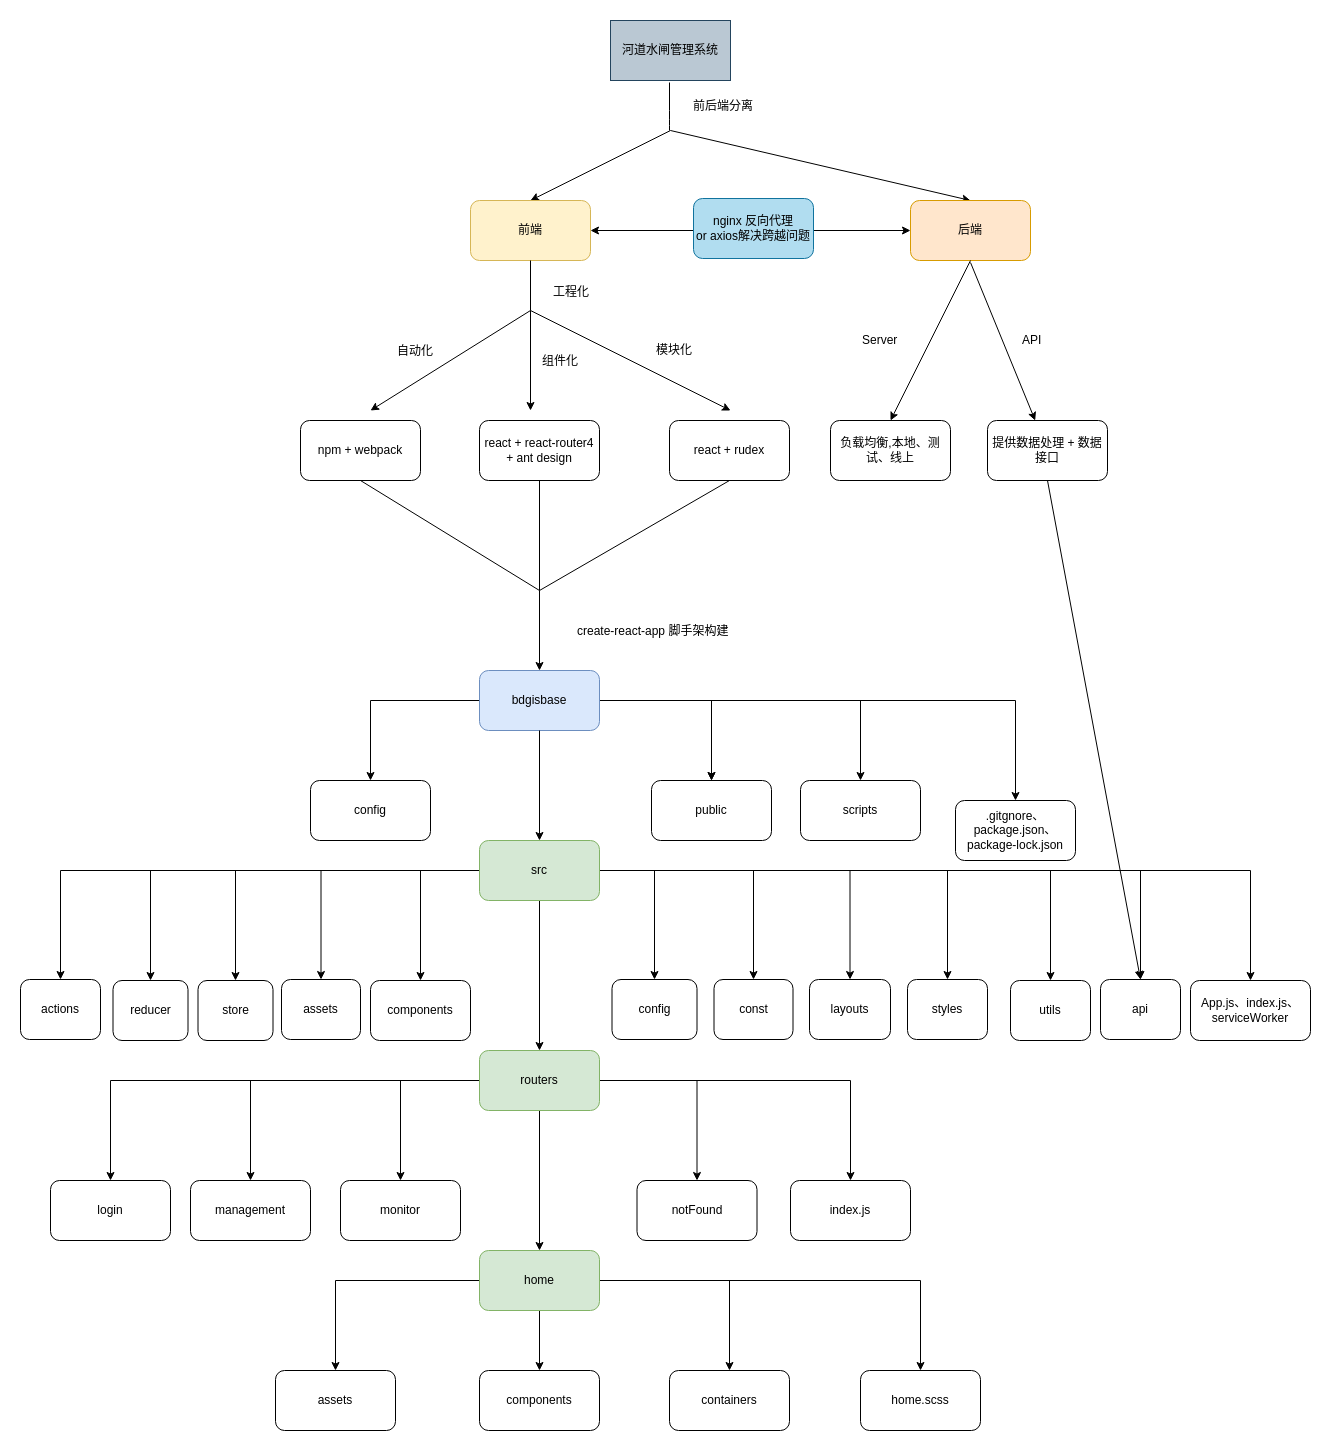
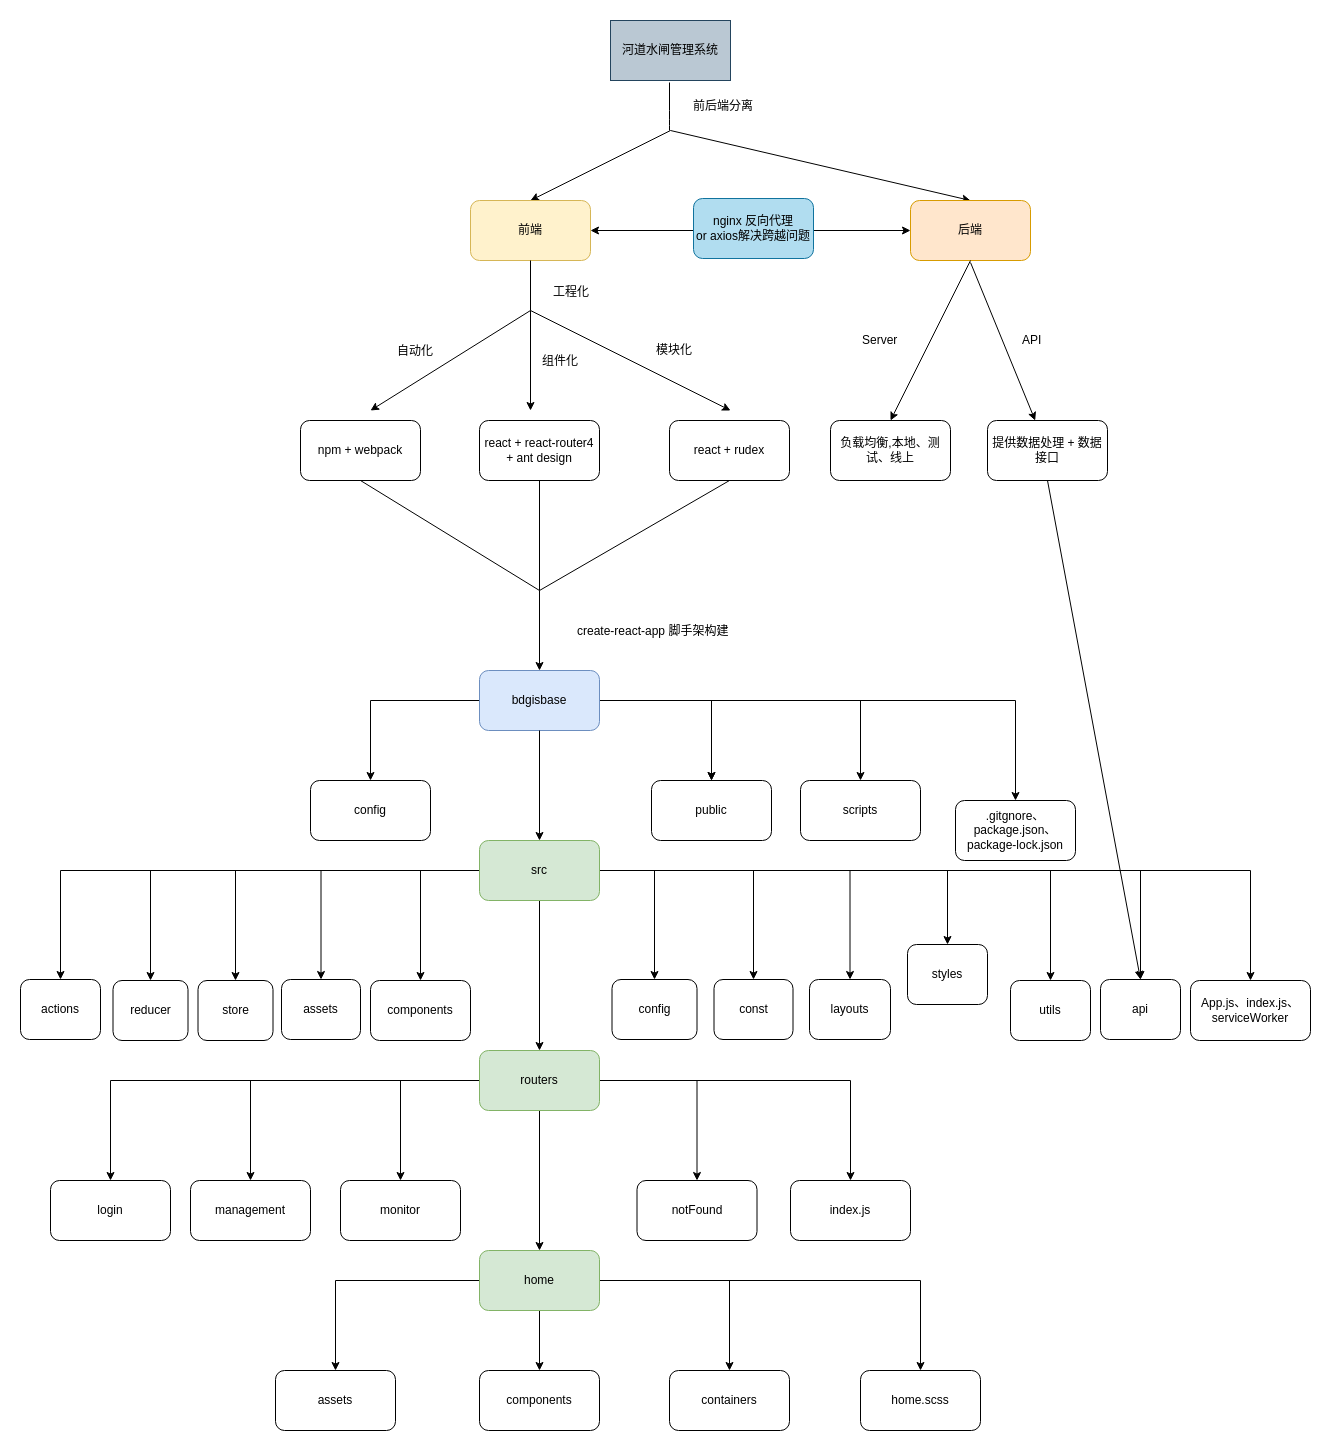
(948, 1010) -> (948, 975)
